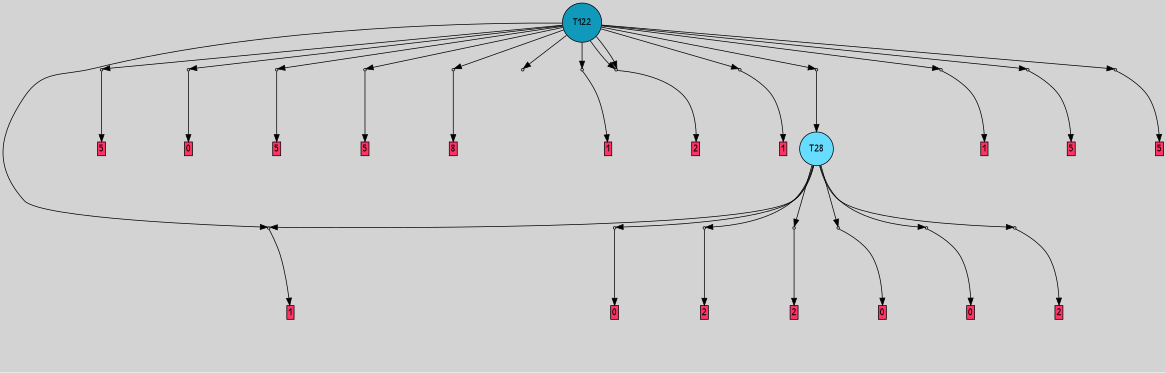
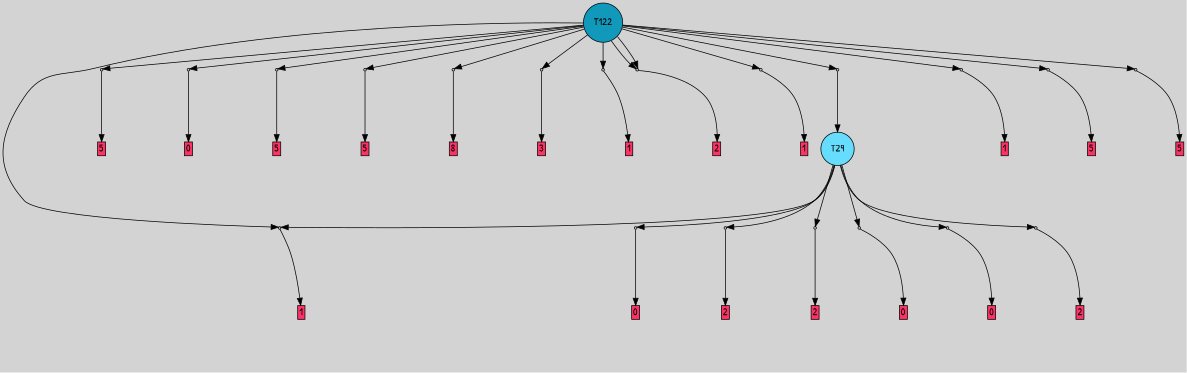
none -> (542, 149)
(817, 149) -> (838, 149)
